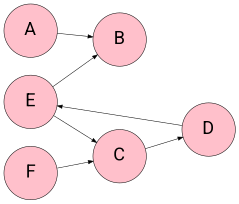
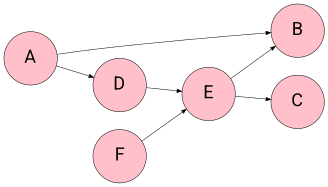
(162, 144) -> (73, 71)
(73, 165) -> (162, 127)
